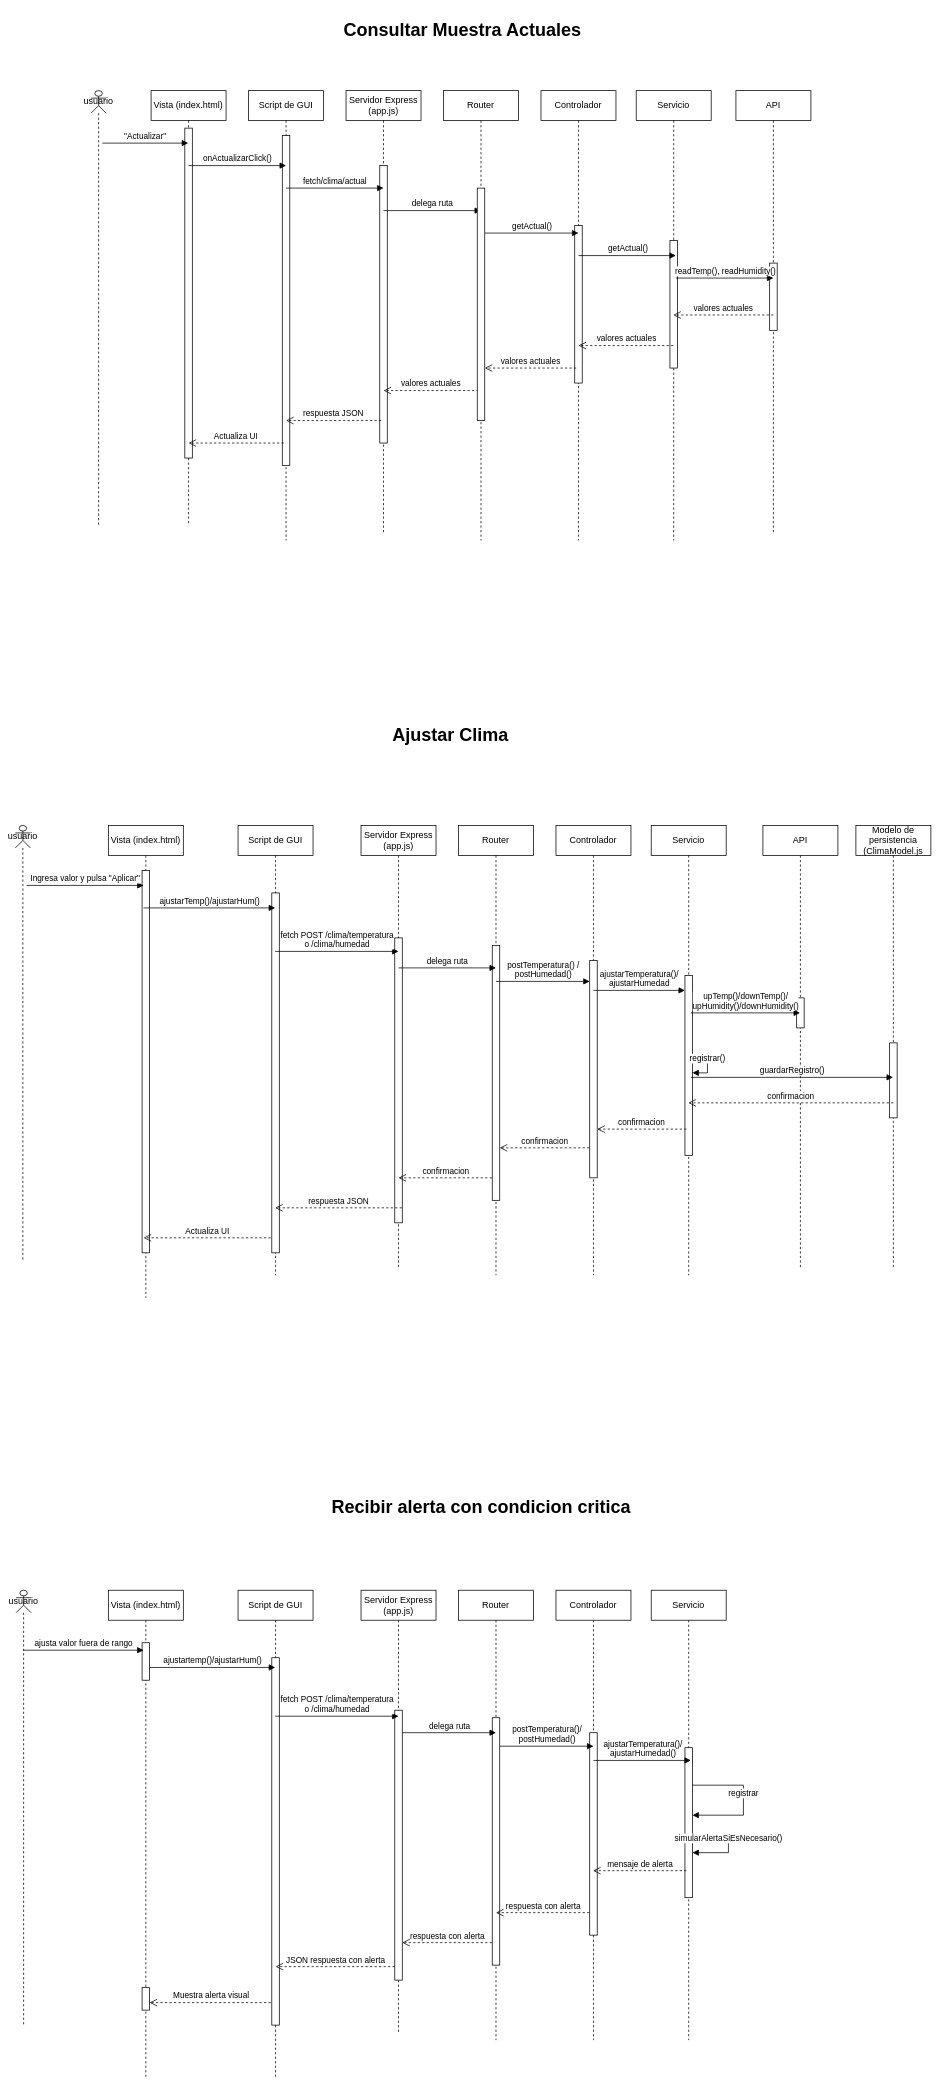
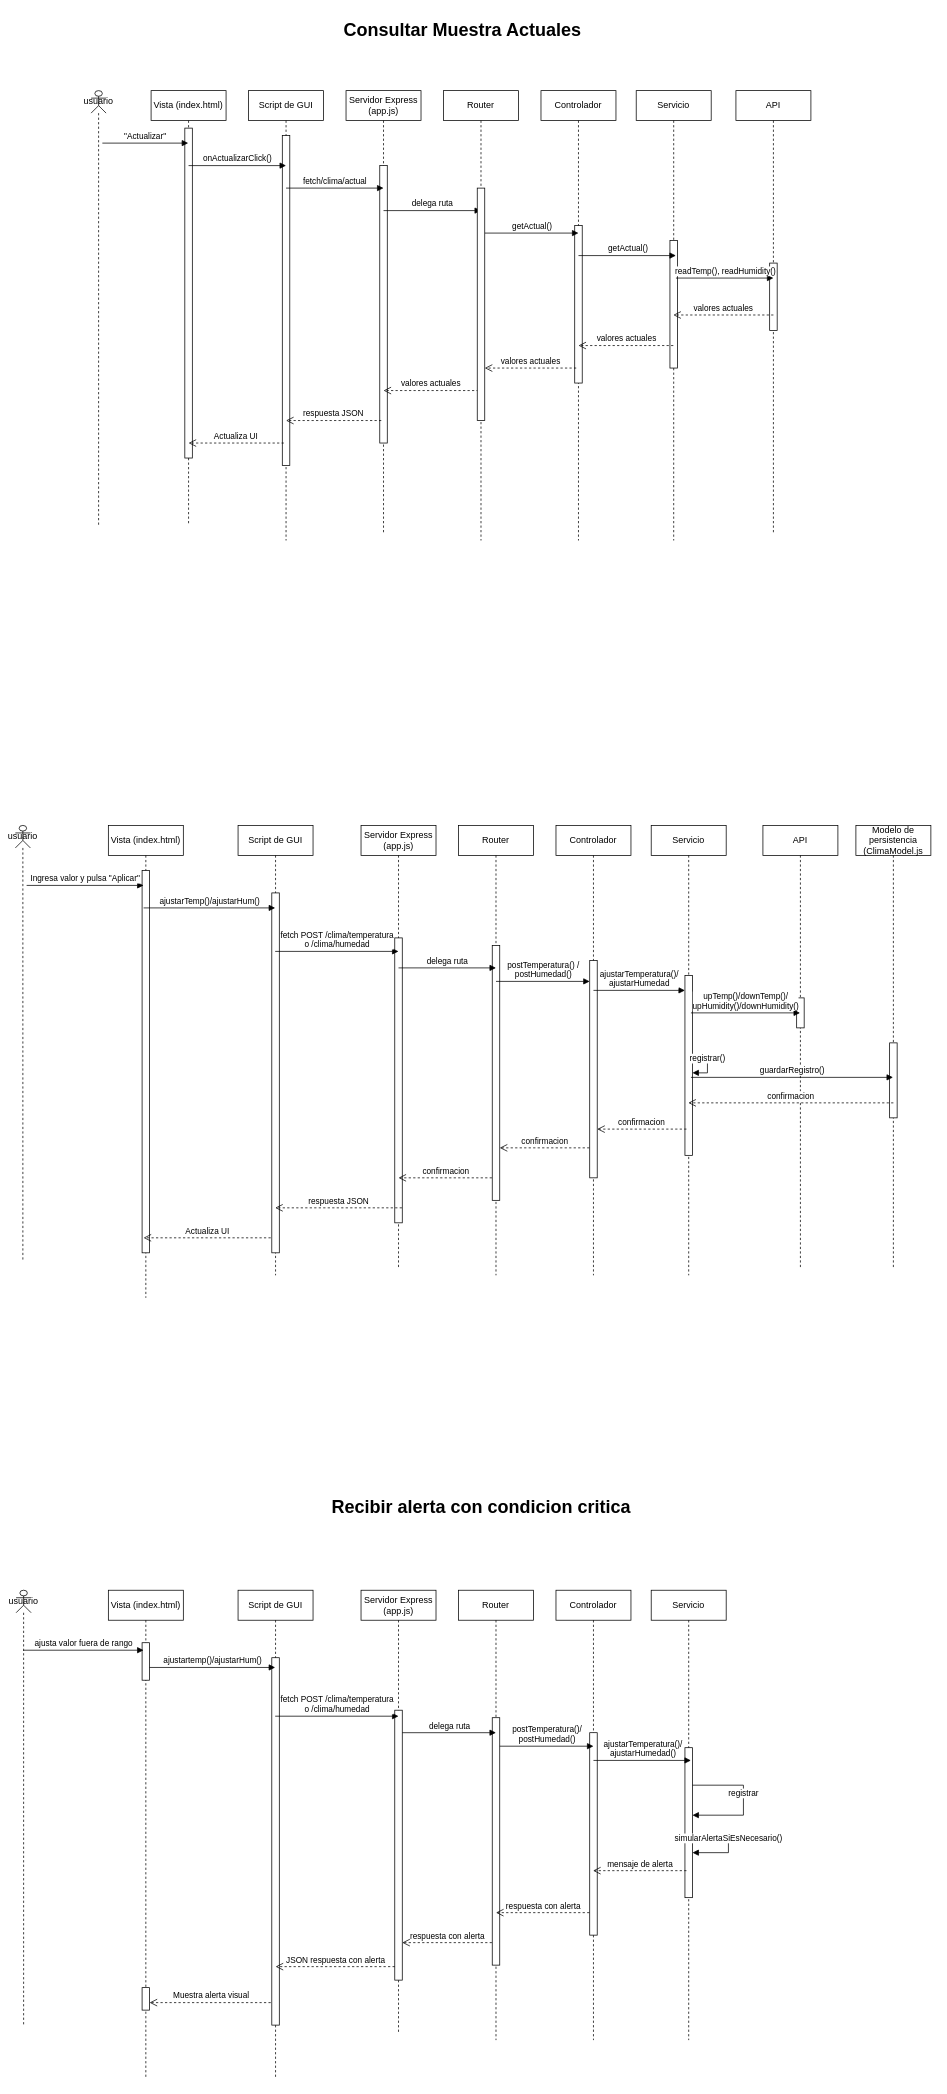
(450, 735) -> none
